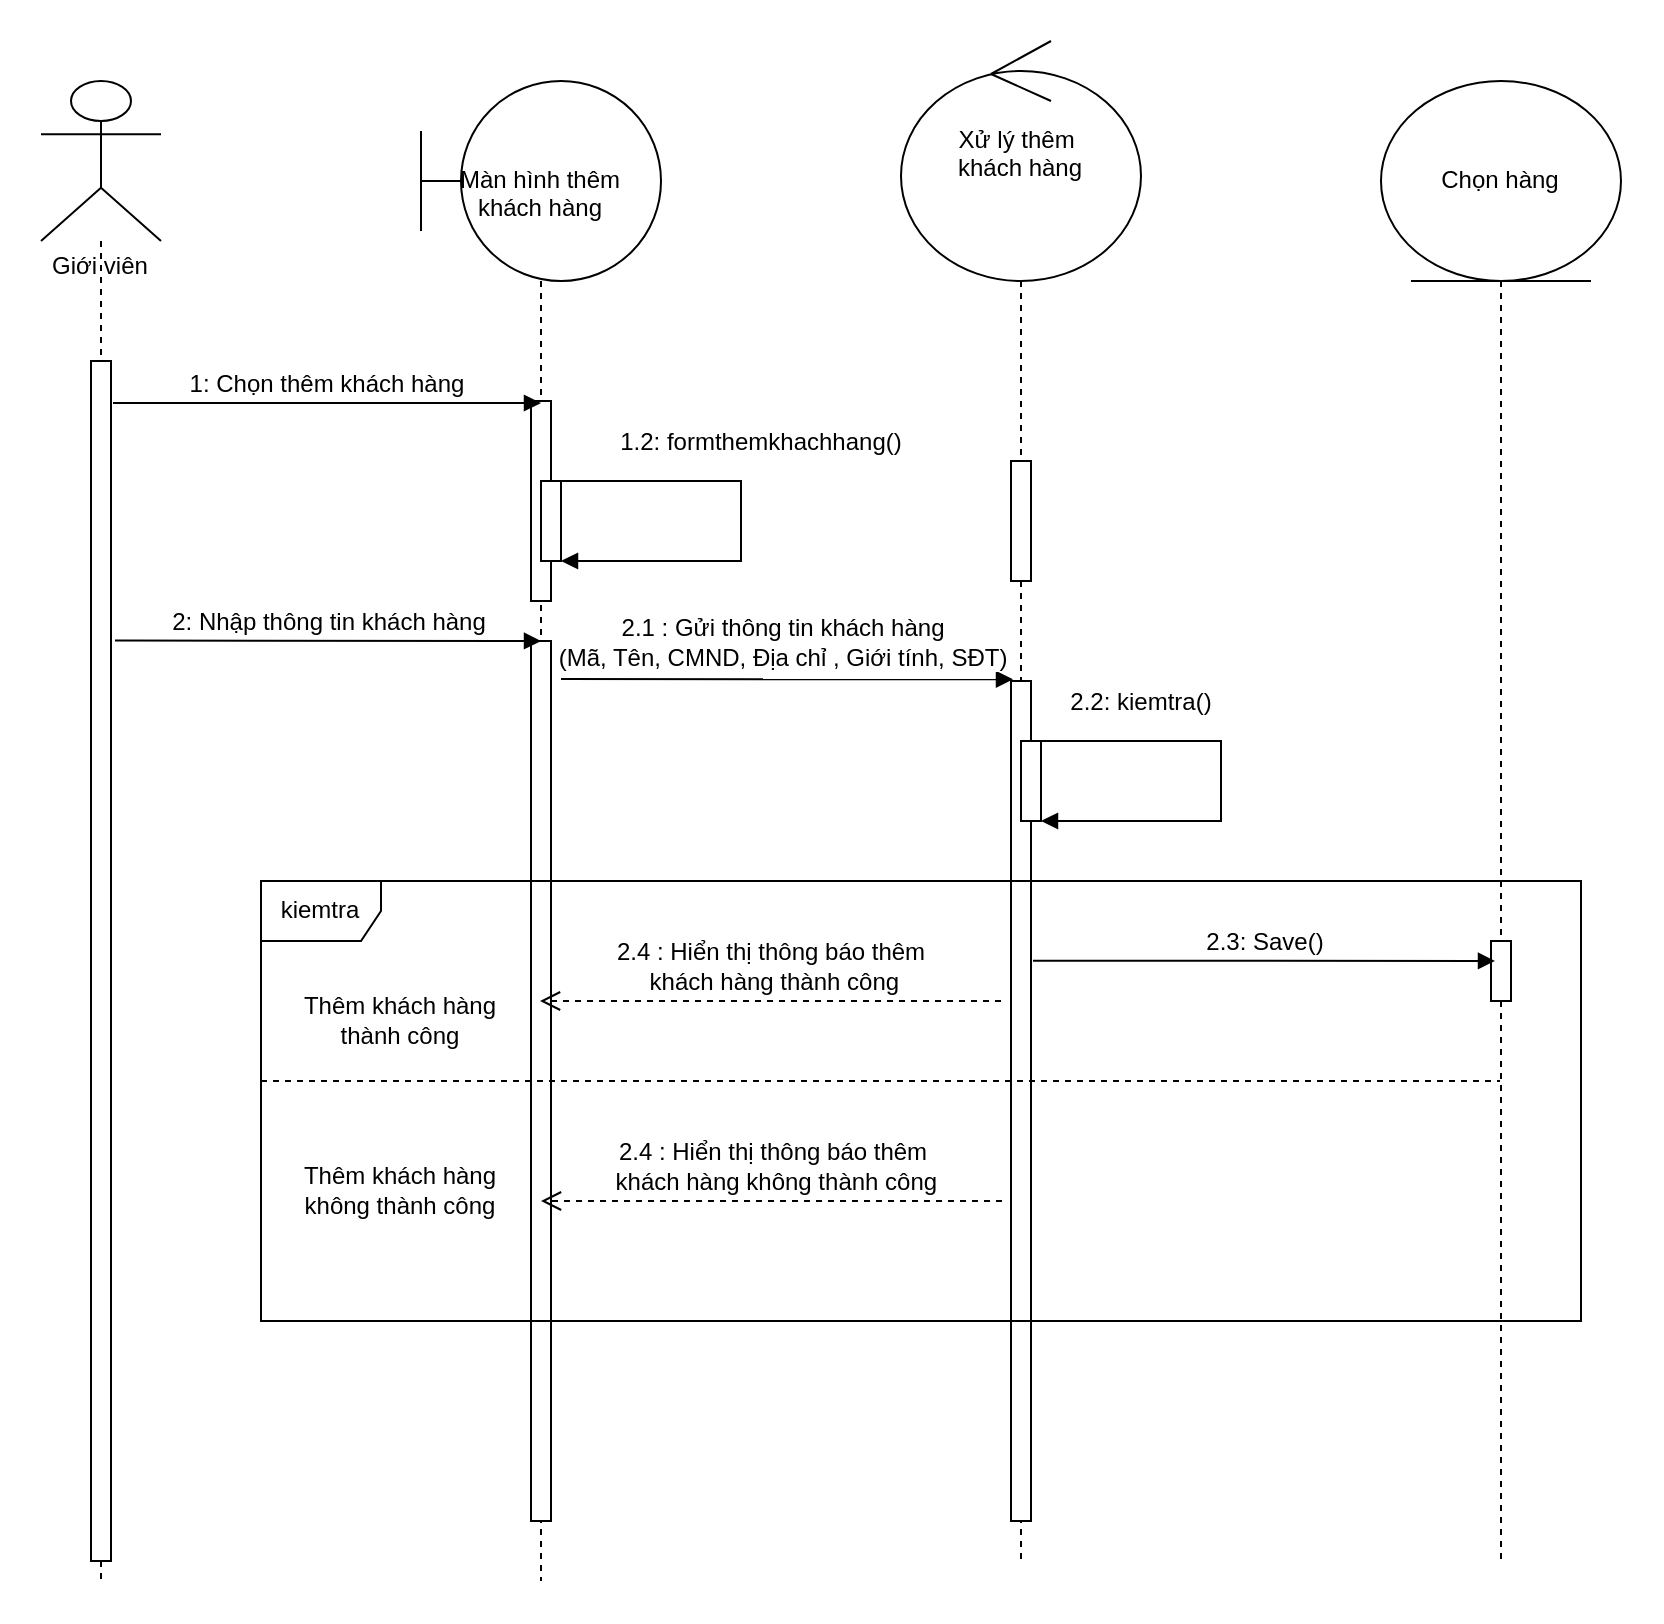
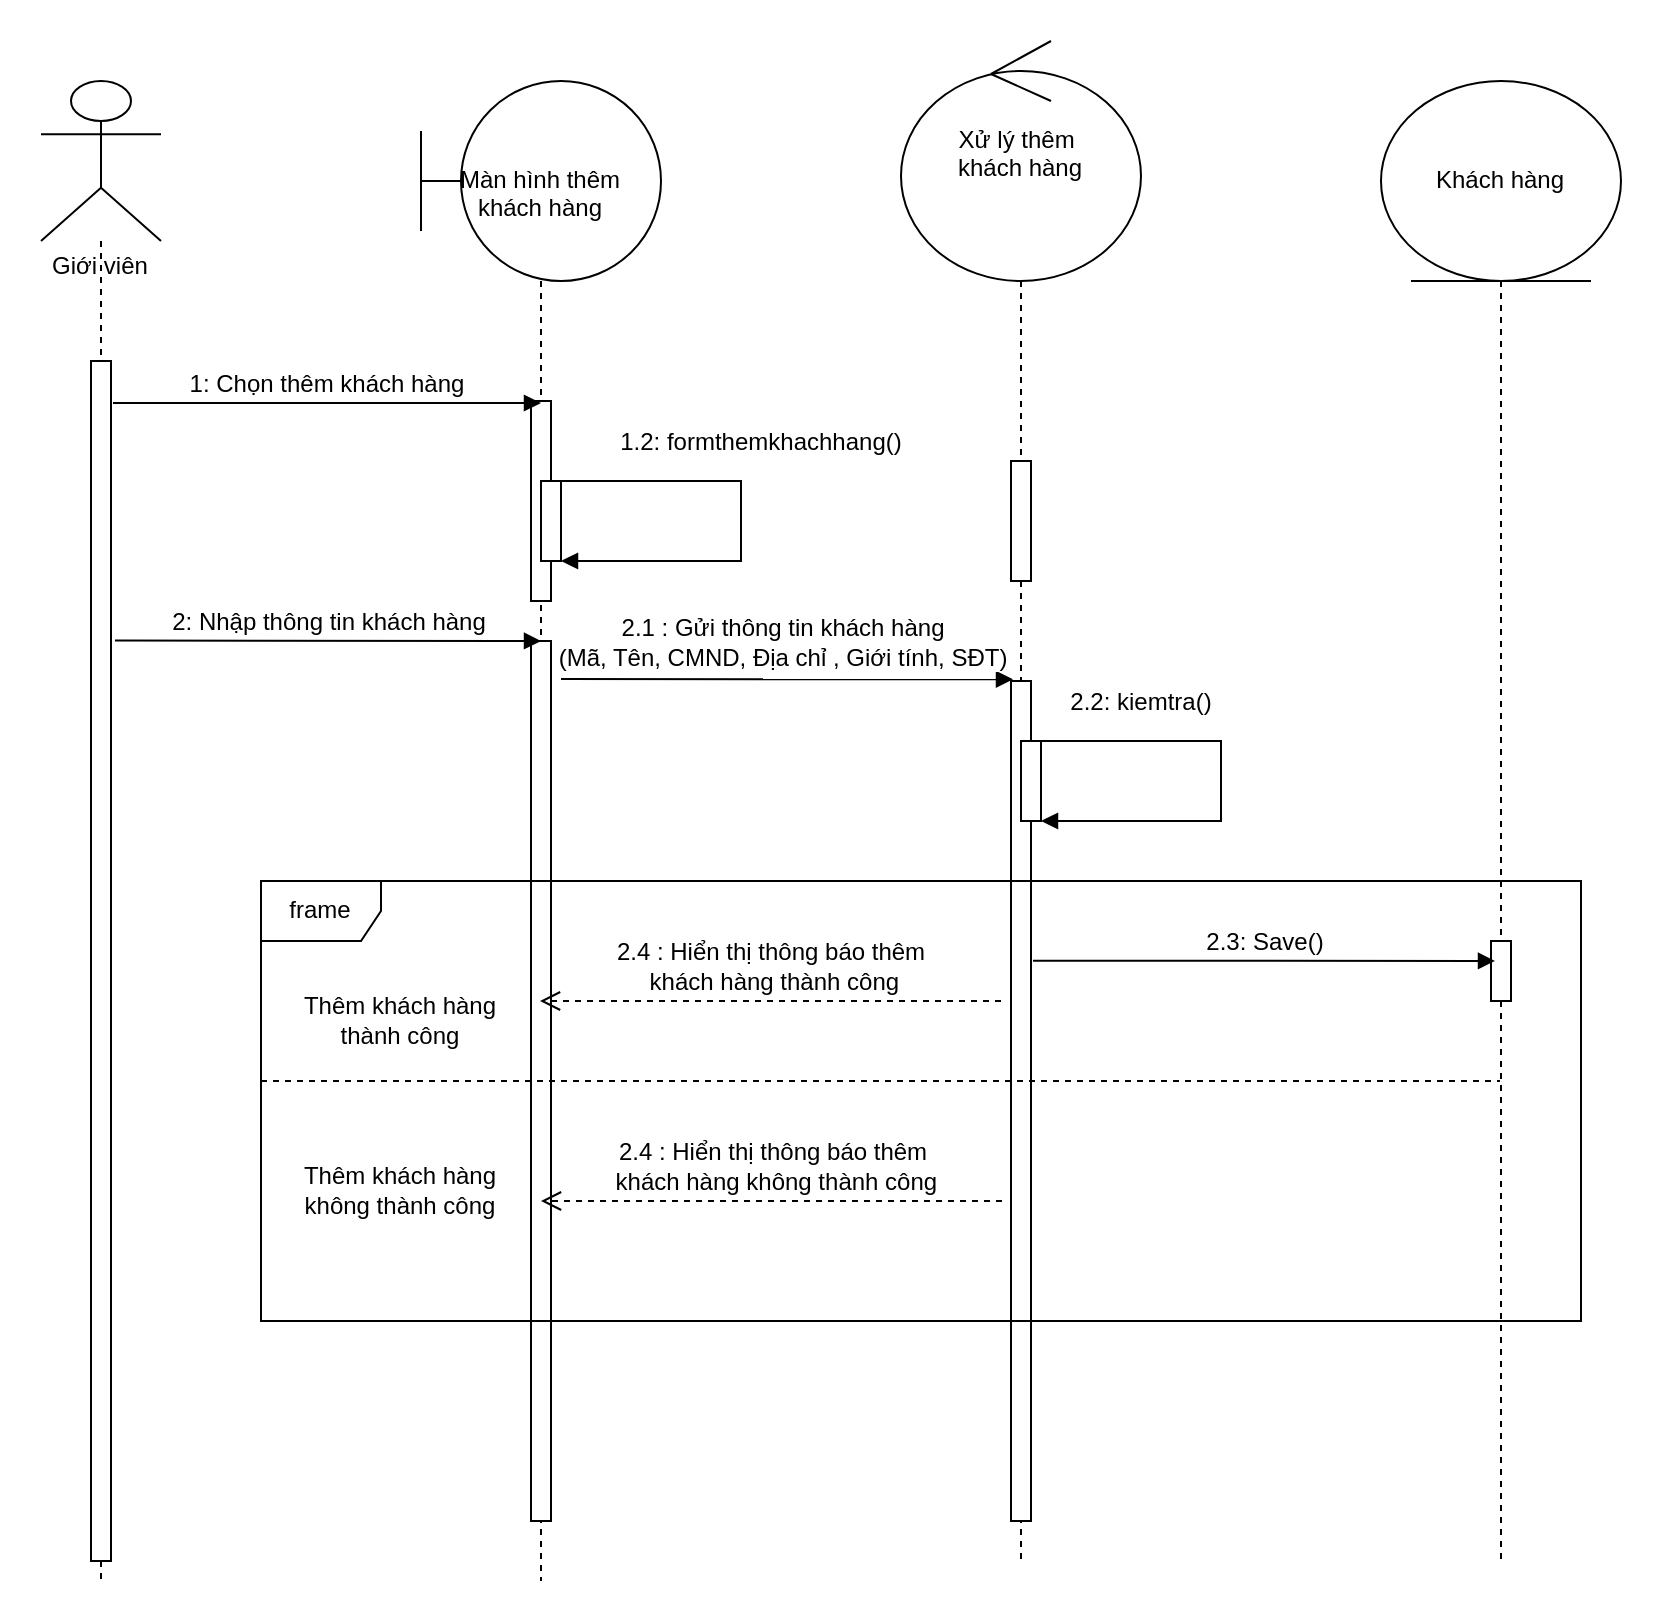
(1501, 181) -> (1501, 181)
(321, 911) -> (321, 911)
